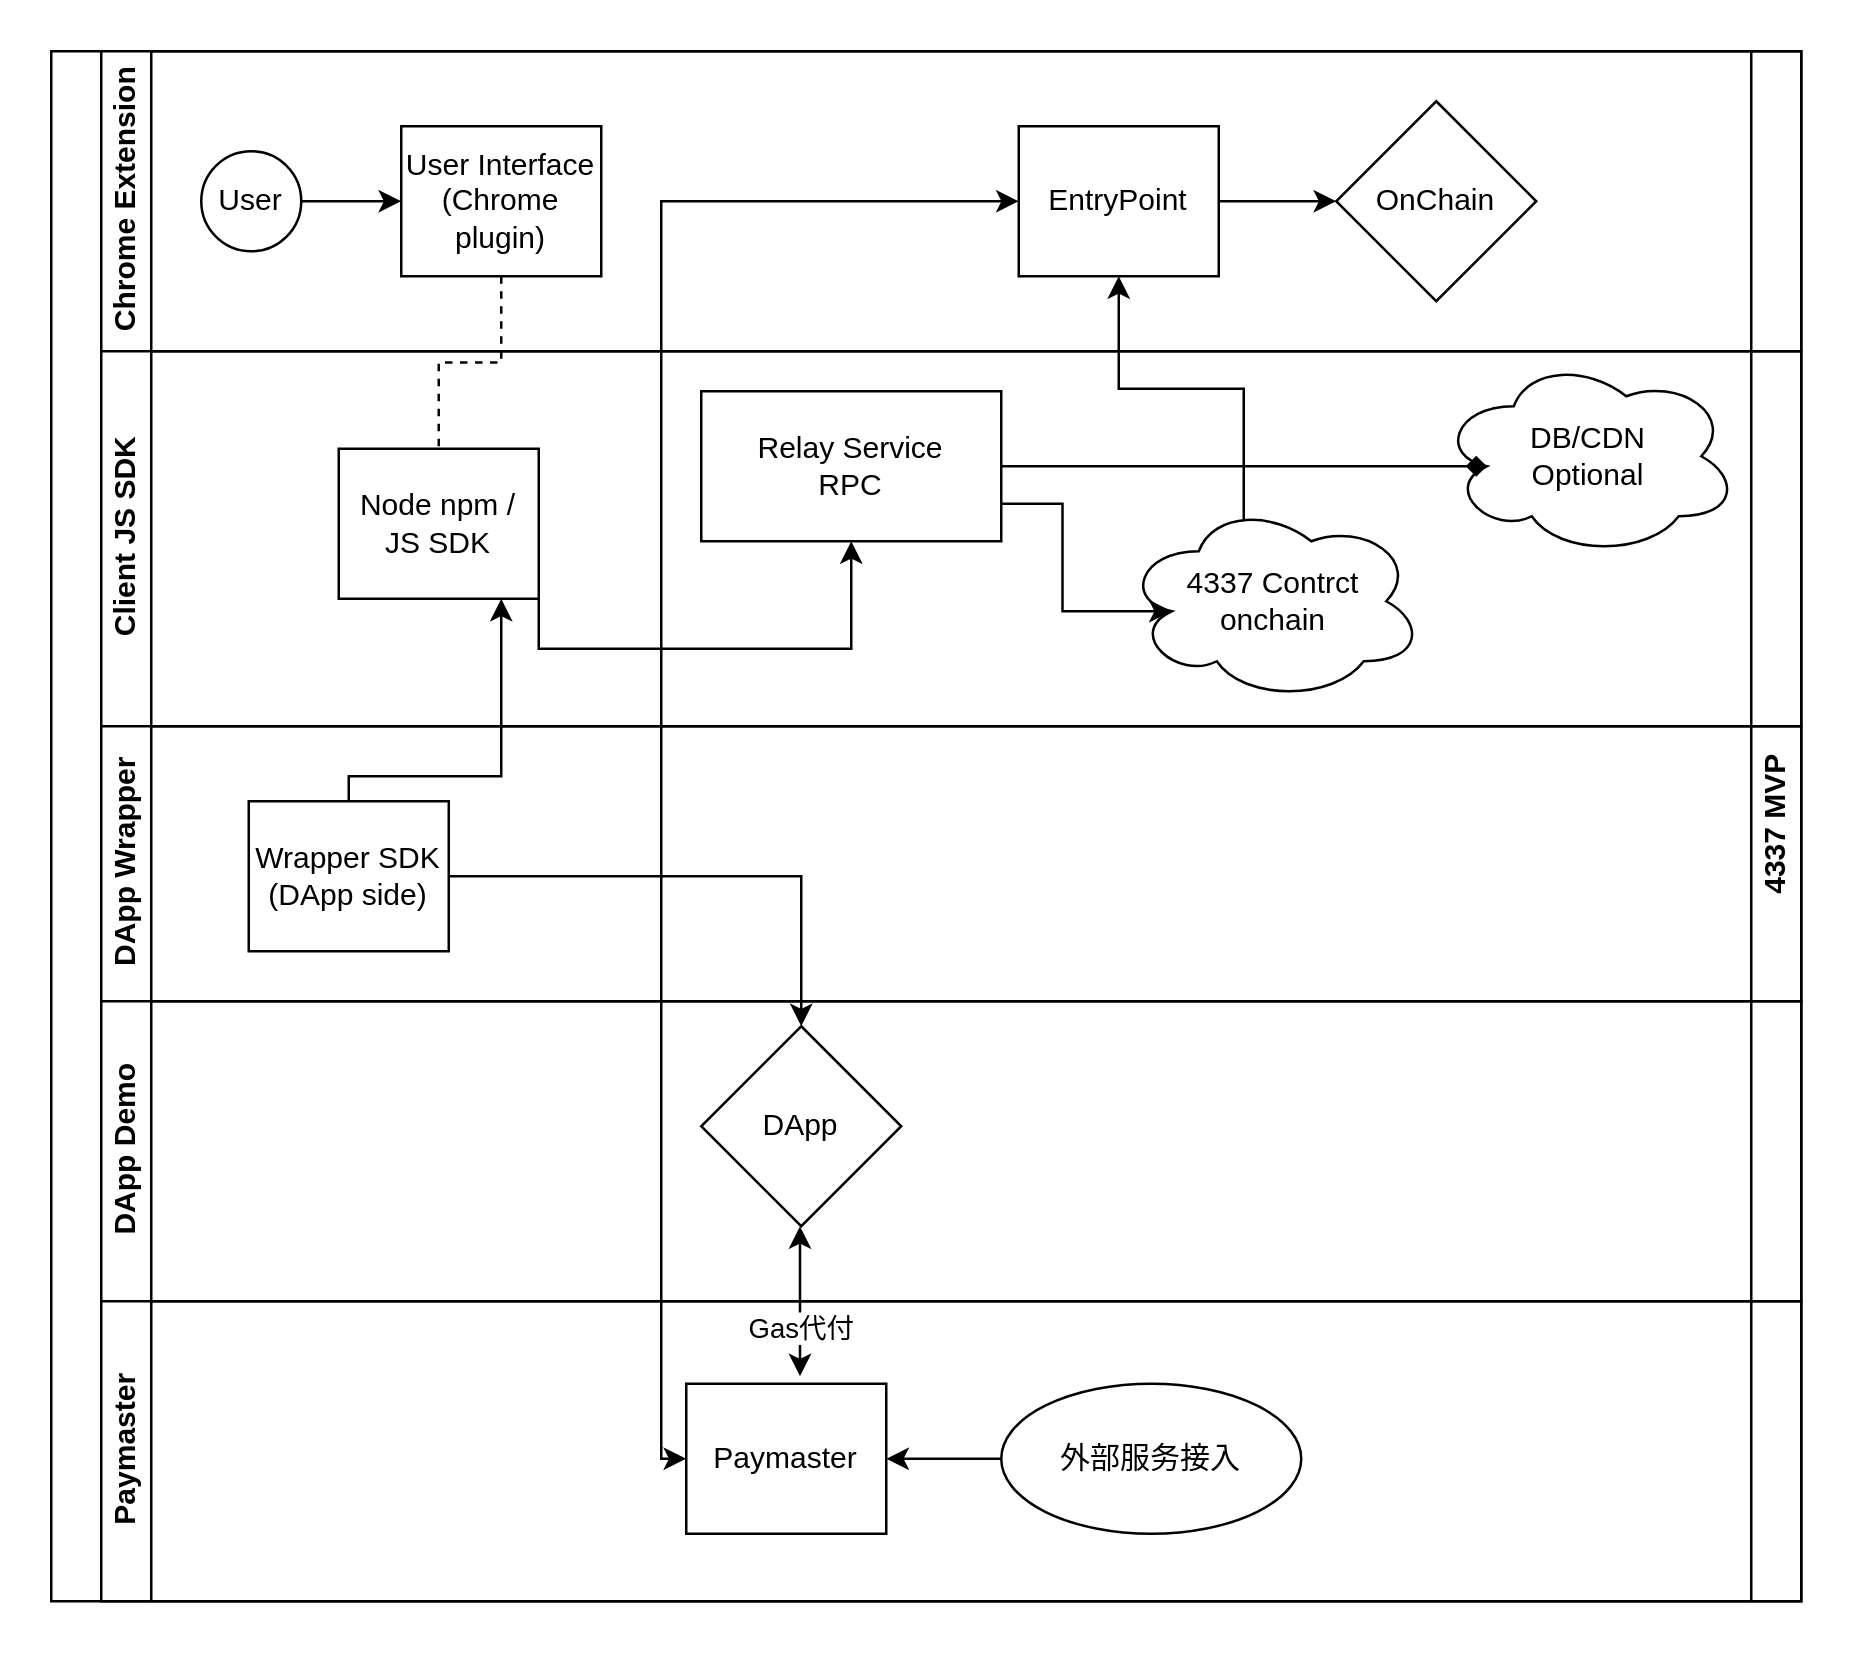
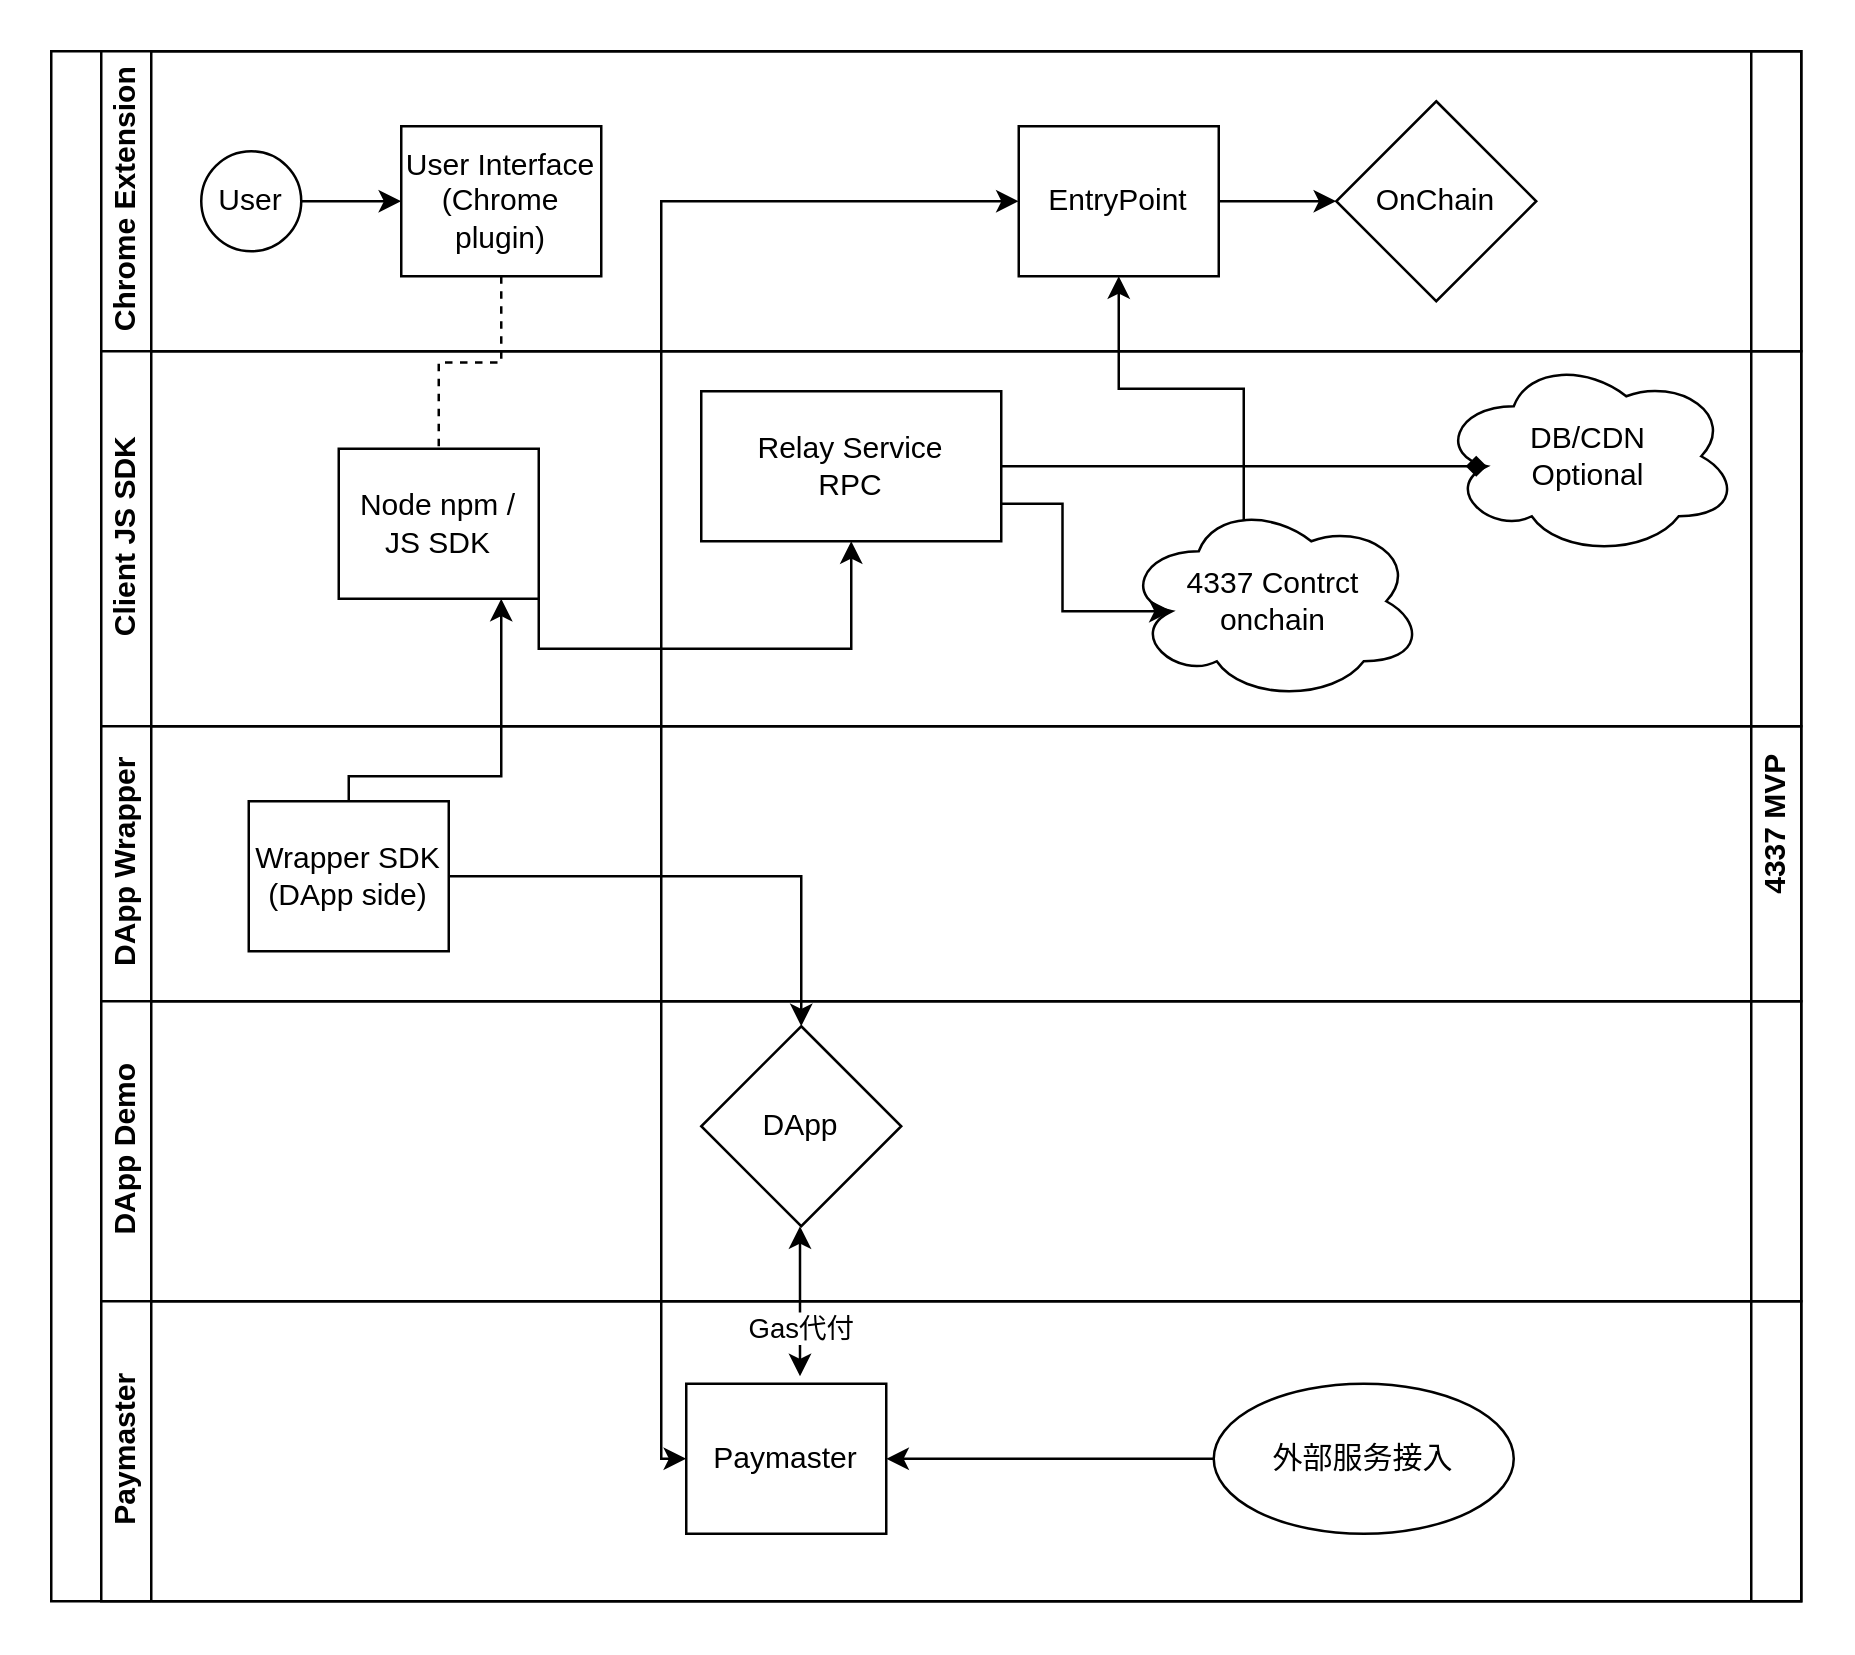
(1151, 1459) -> (1364, 1459)
